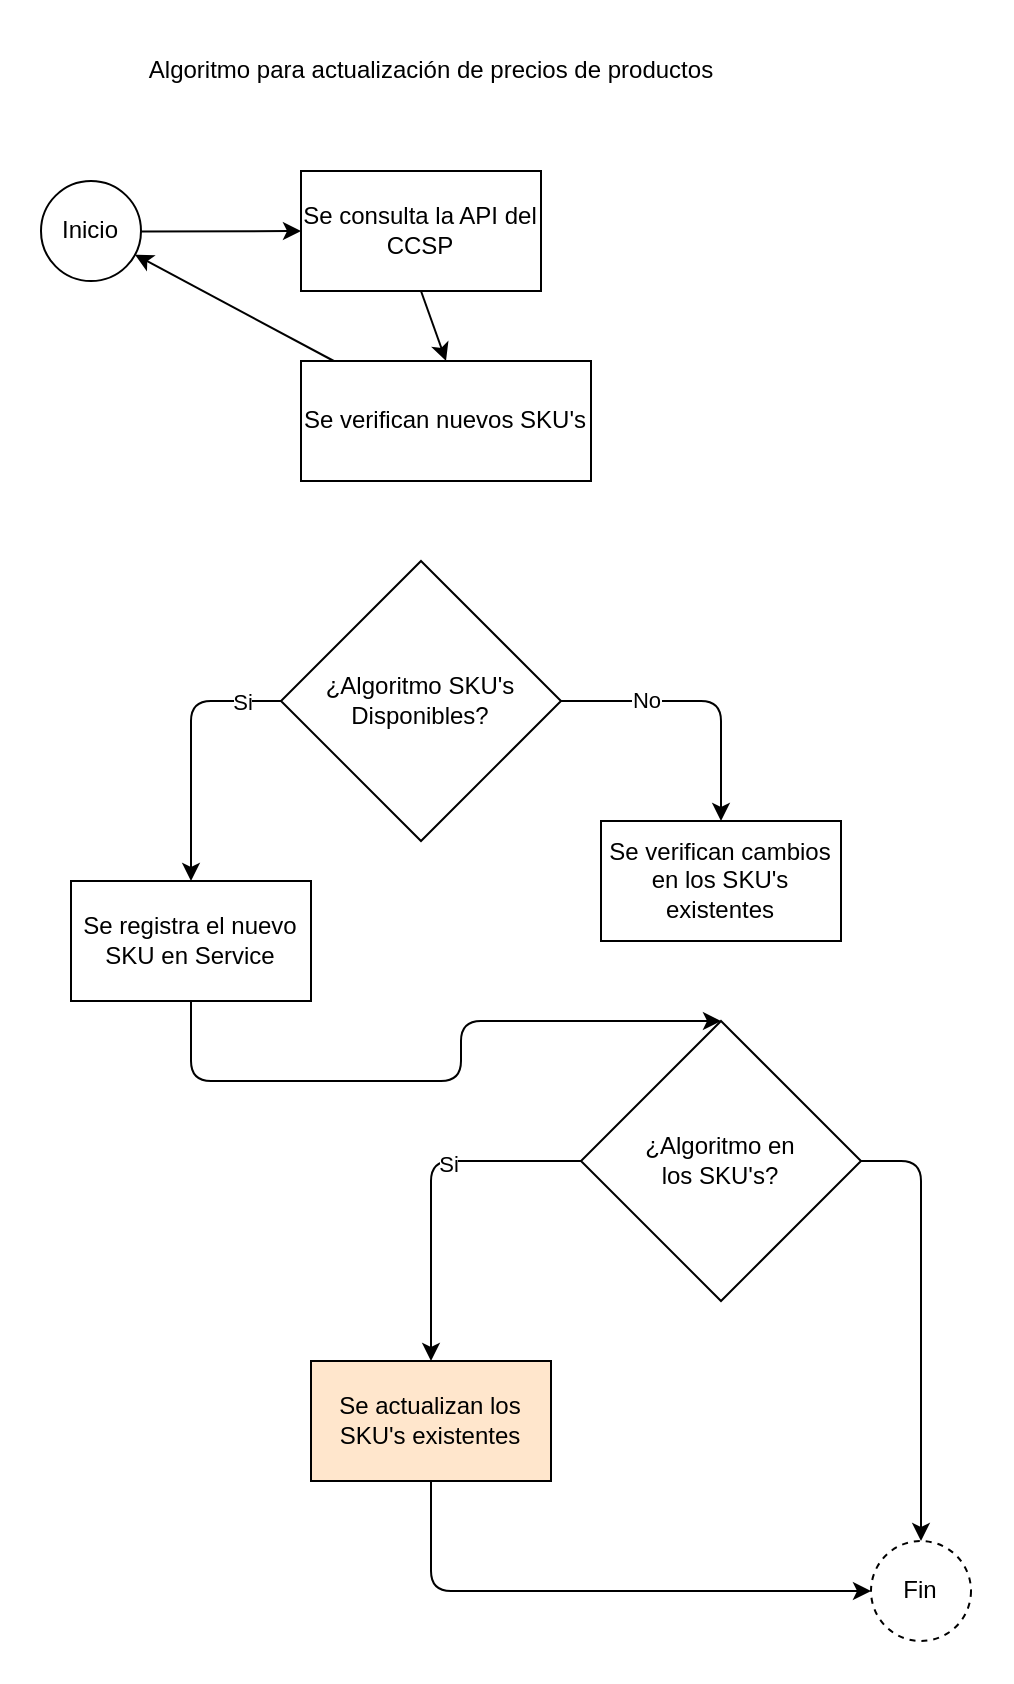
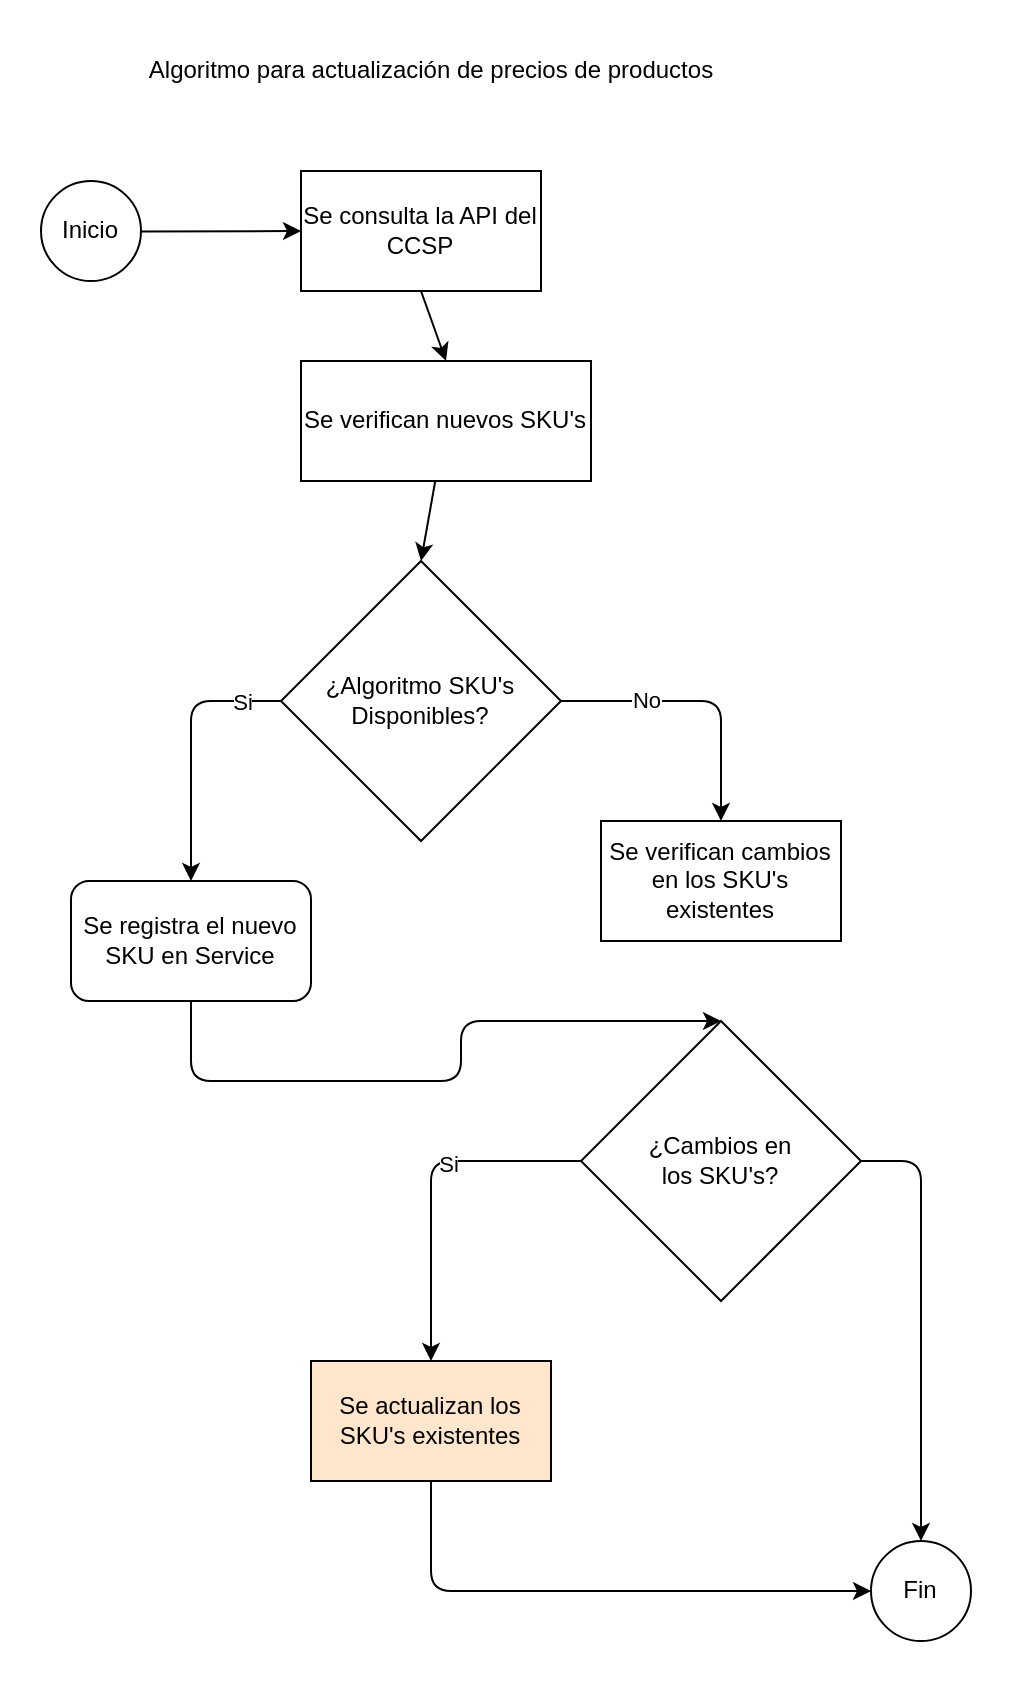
(240, 311) -> (429, 515)
(191, 941) -> (191, 941)
(721, 1161) -> (721, 1161)
(921, 1591) -> (921, 1591)
